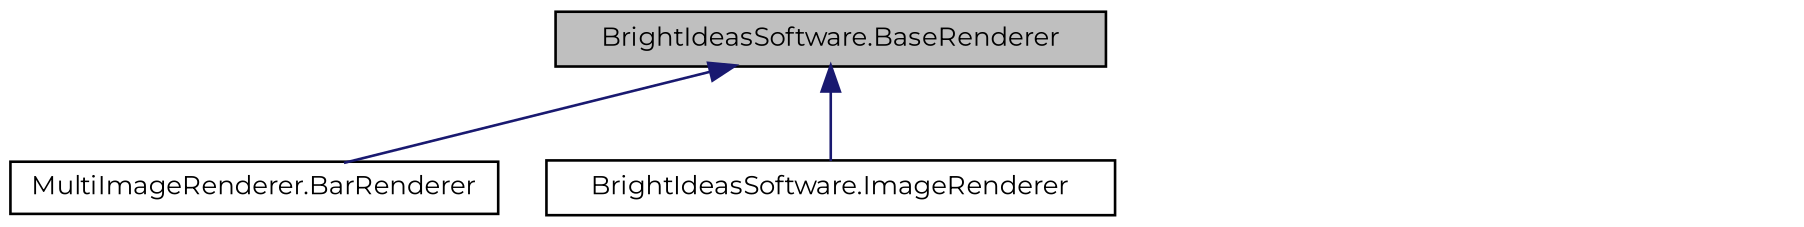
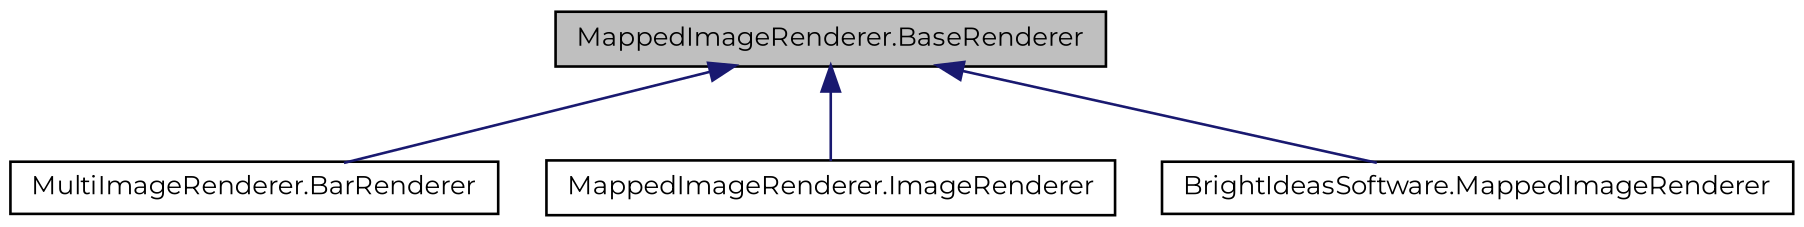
(831, 39) -> (831, 39)
(831, 188) -> (831, 188)
none -> (1478, 188)
